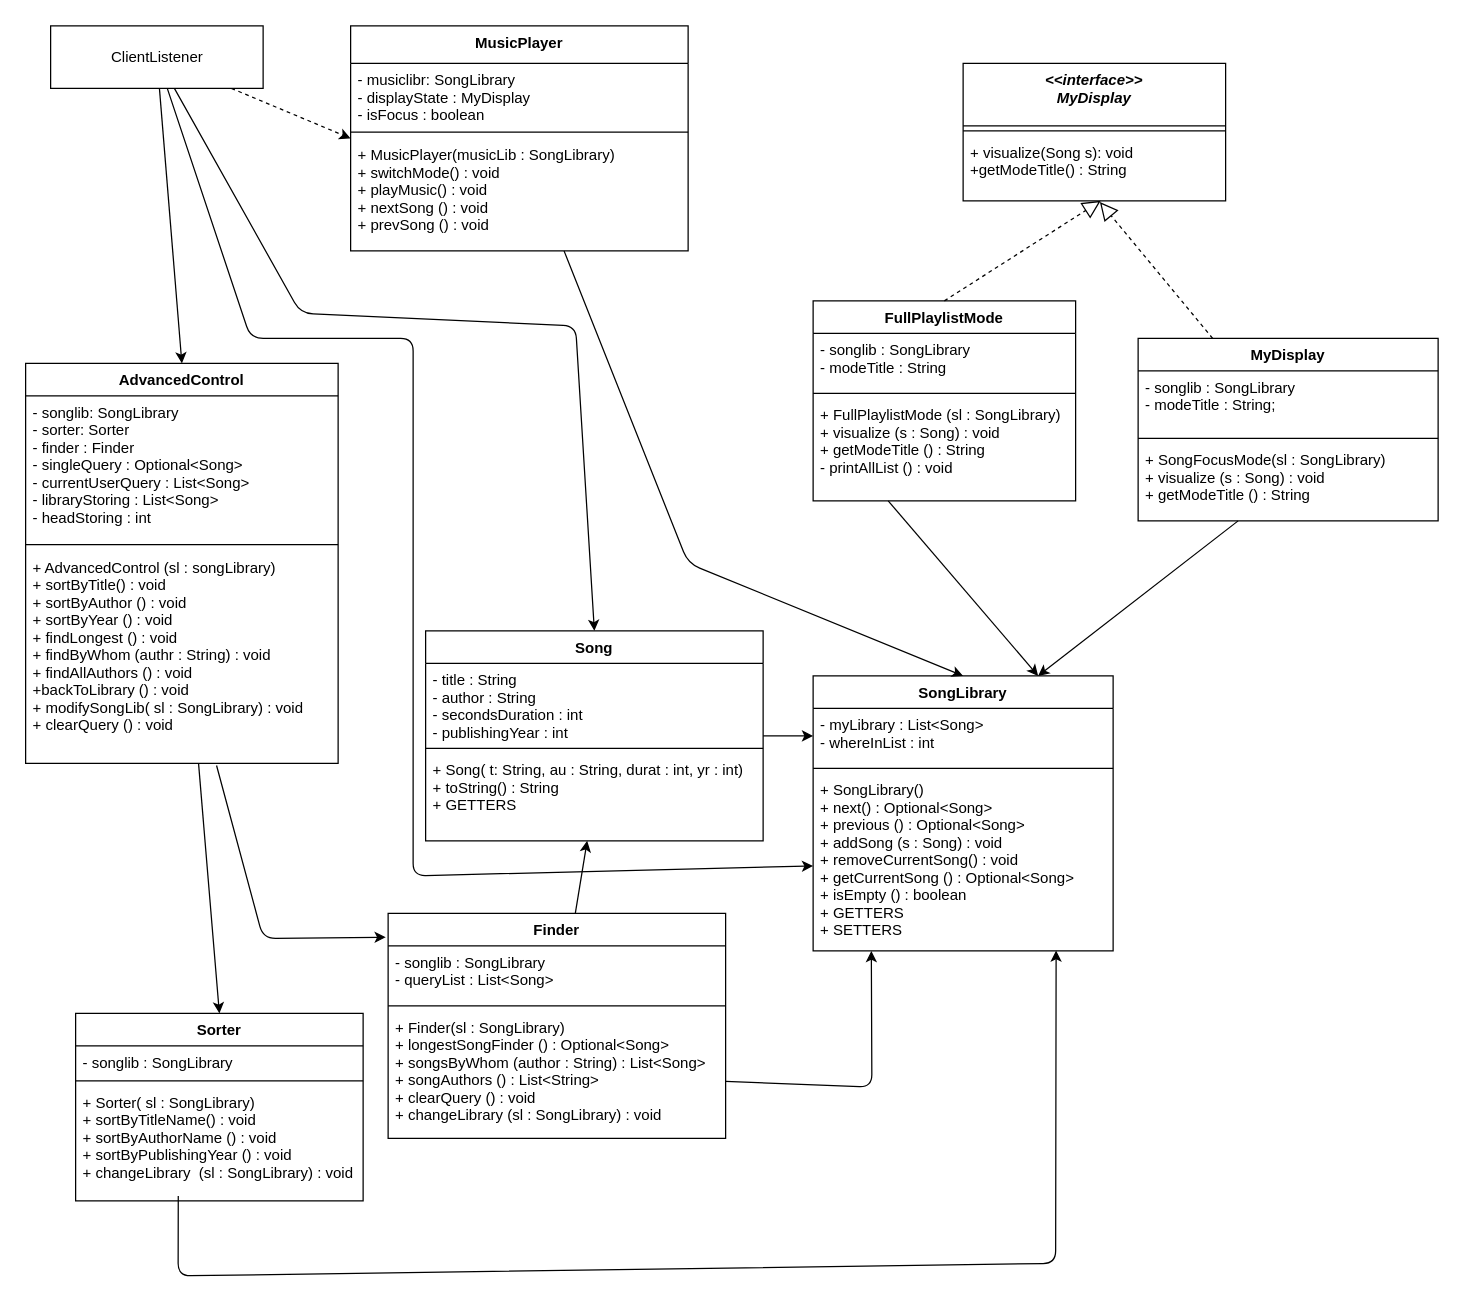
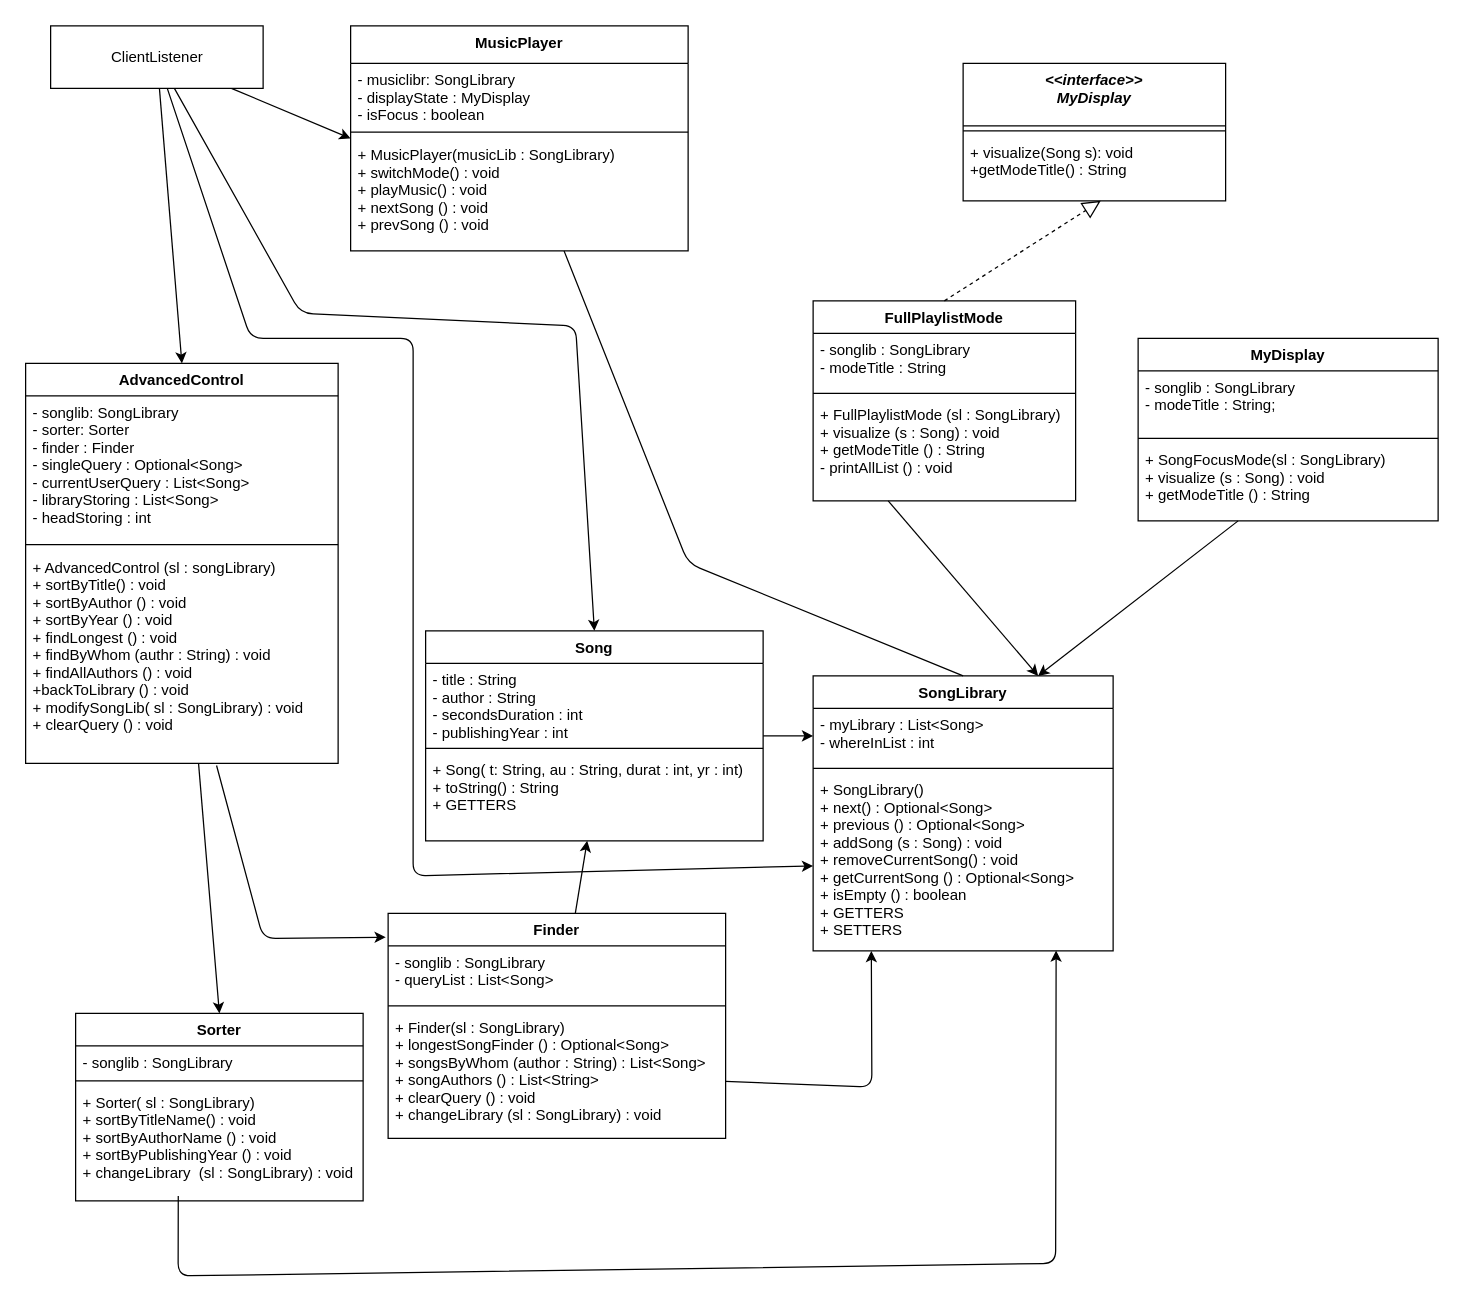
(288, 112) -> (288, 112)
(1162, 277) -> none
(954, 672) -> (957, 673)
